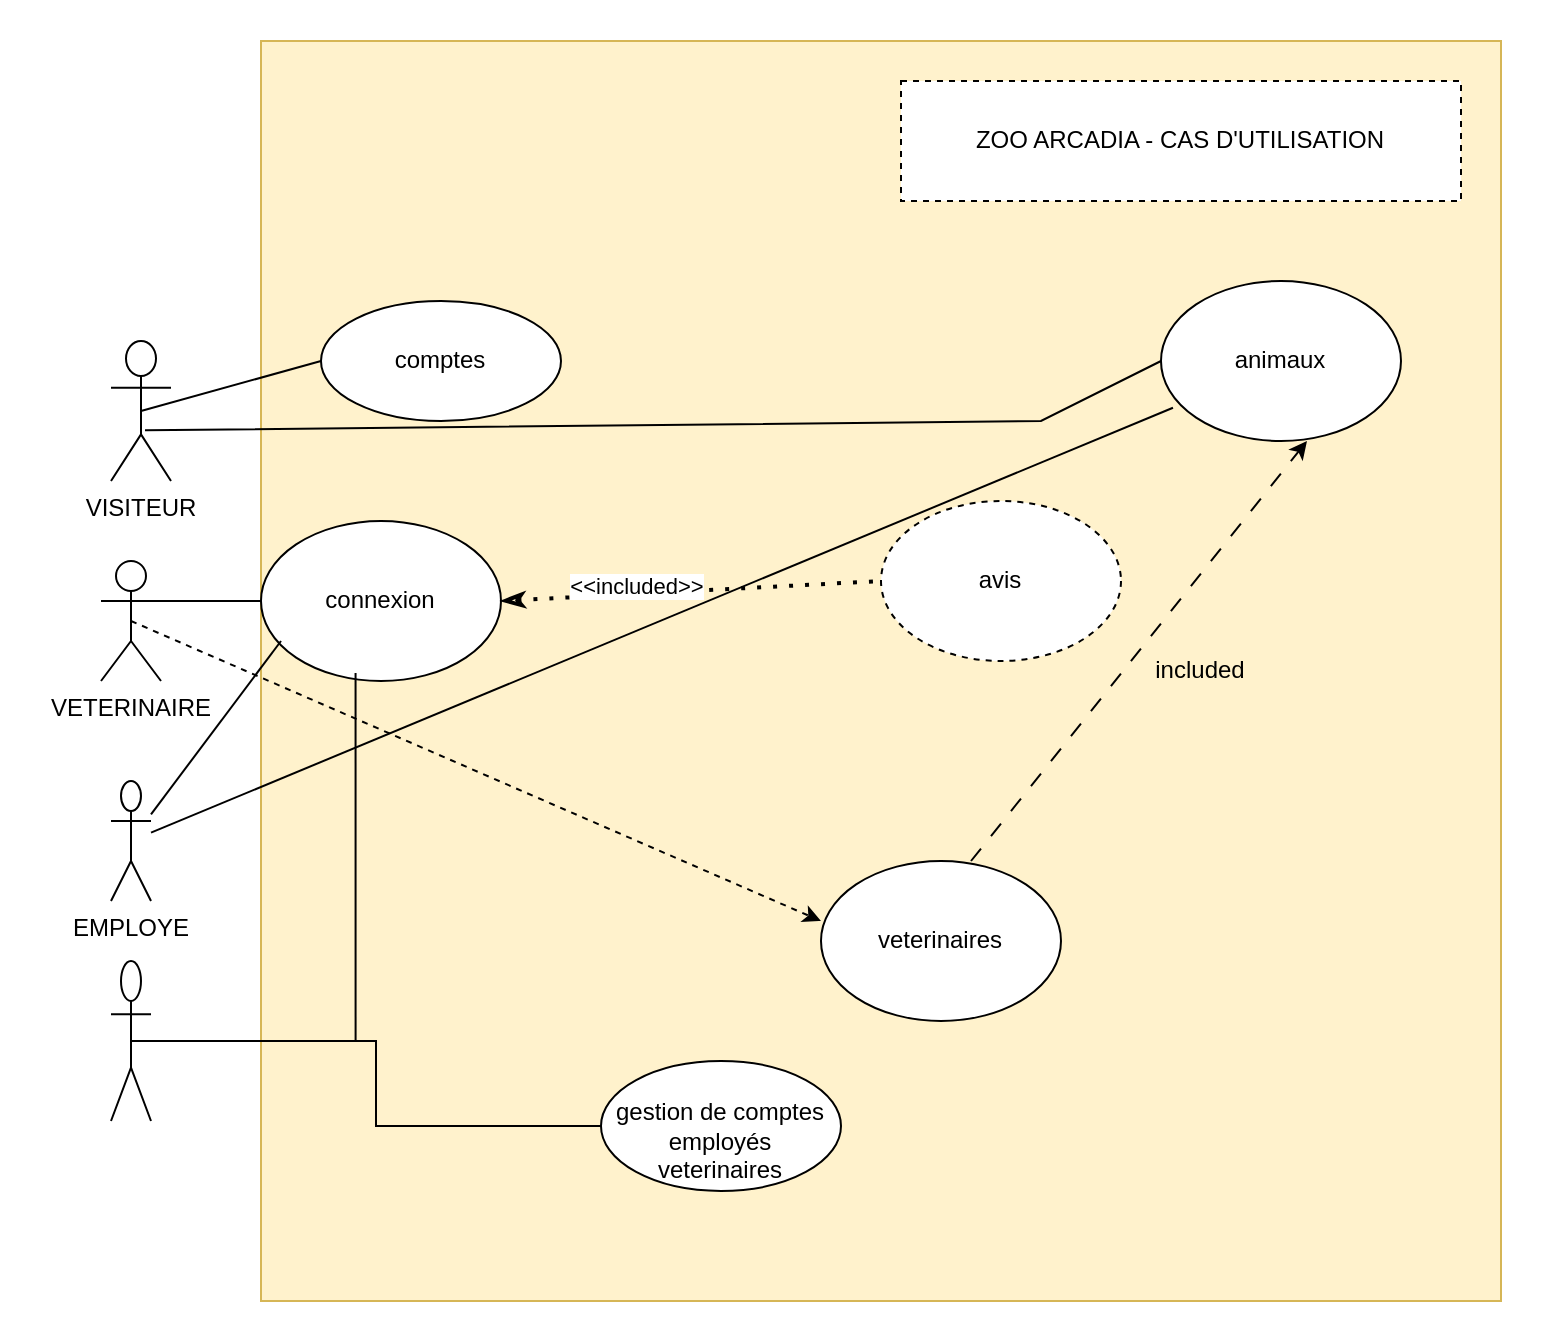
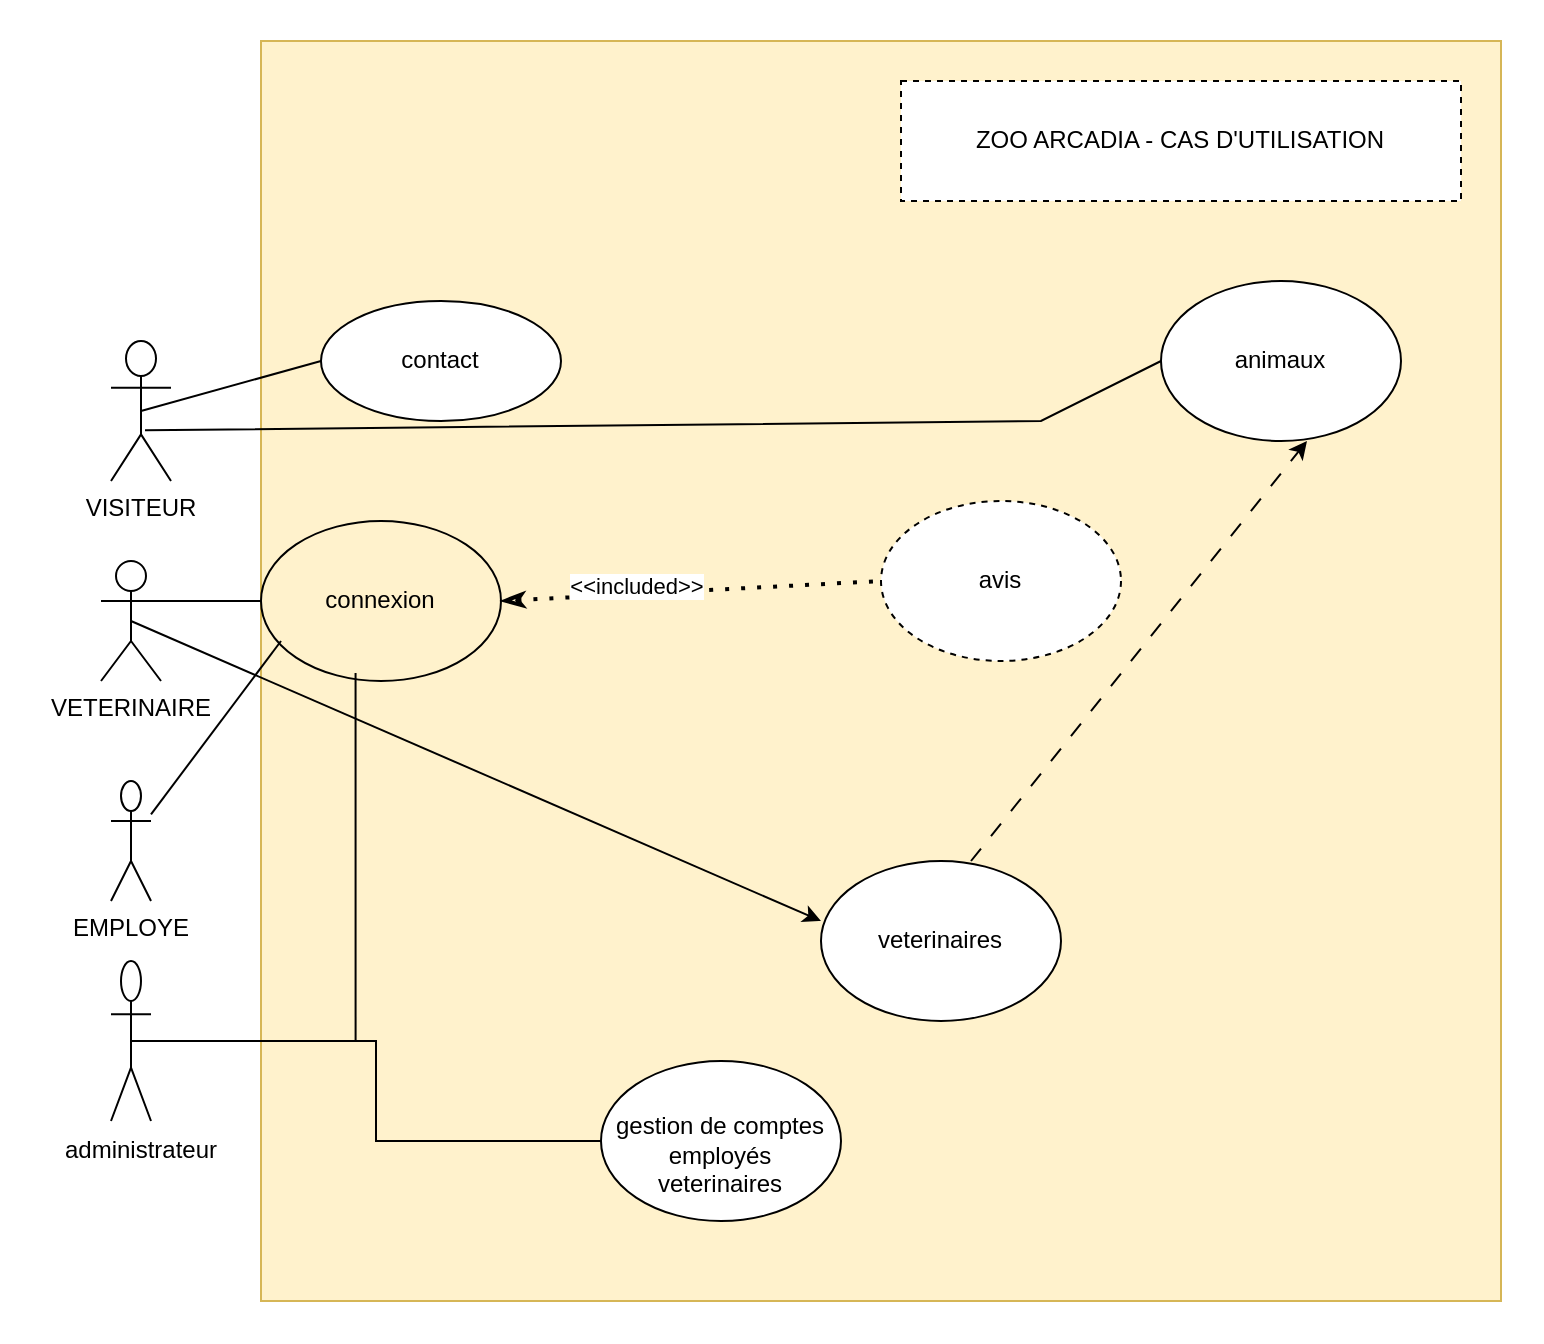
(441, 361) -> (441, 361)
(958, 497) -> none
(381, 601) -> (381, 601)
(1201, 671) -> none
(597, 824) -> (597, 824)
(721, 1126) -> (721, 1141)
none -> (141, 1151)
